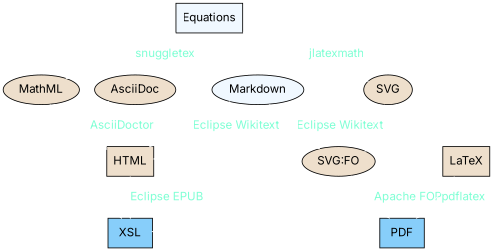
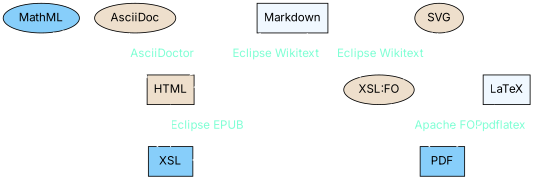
(209, 18) -> none
(41, 90) -> (41, 18)
(258, 90) -> (293, 18)
(339, 161) -> (379, 90)
(466, 161) -> (507, 90)
